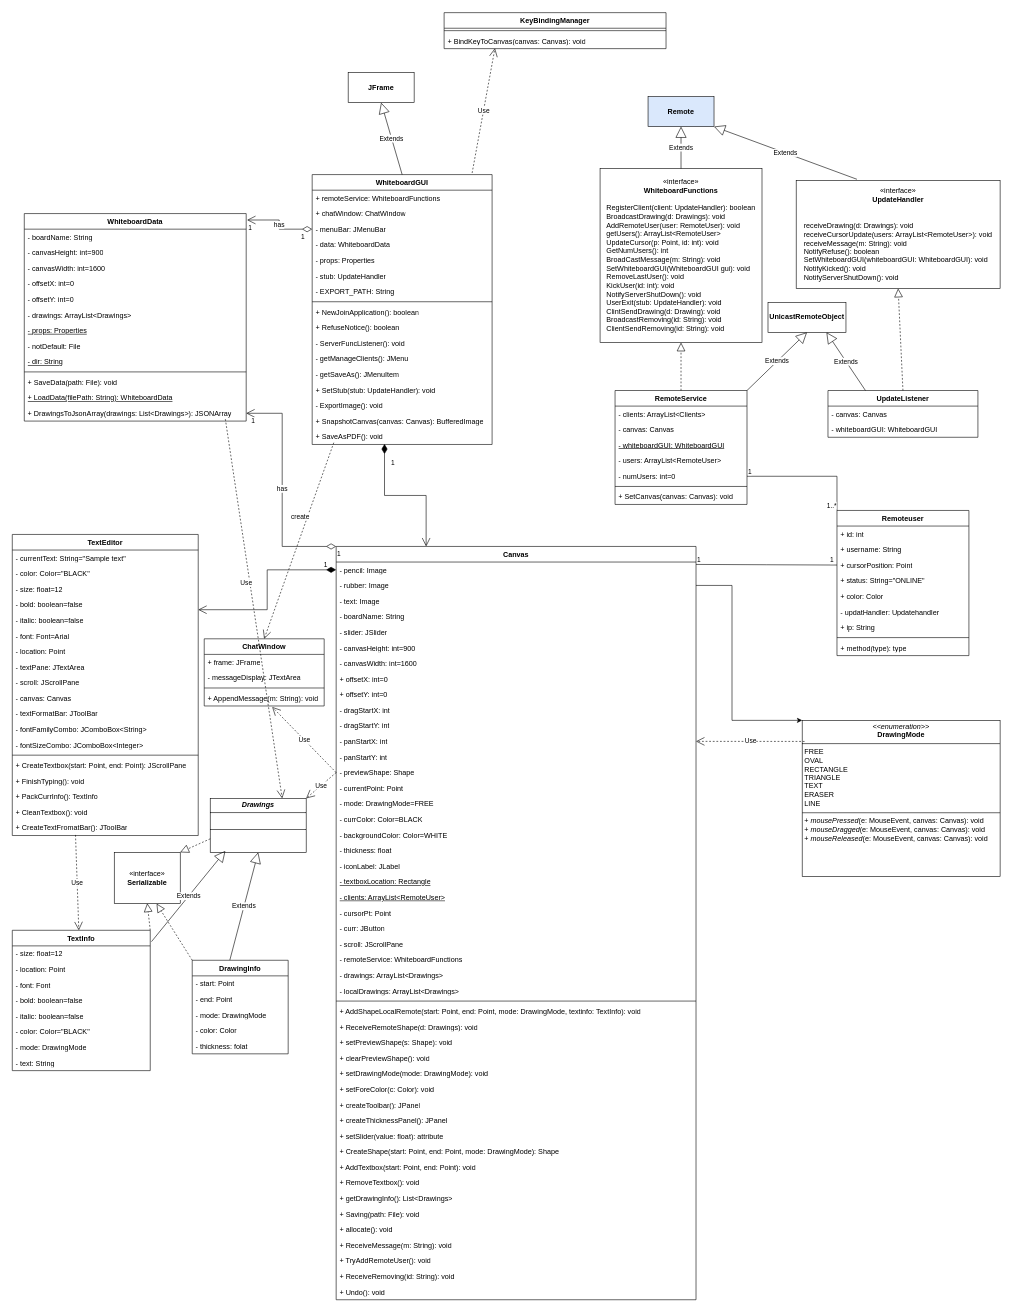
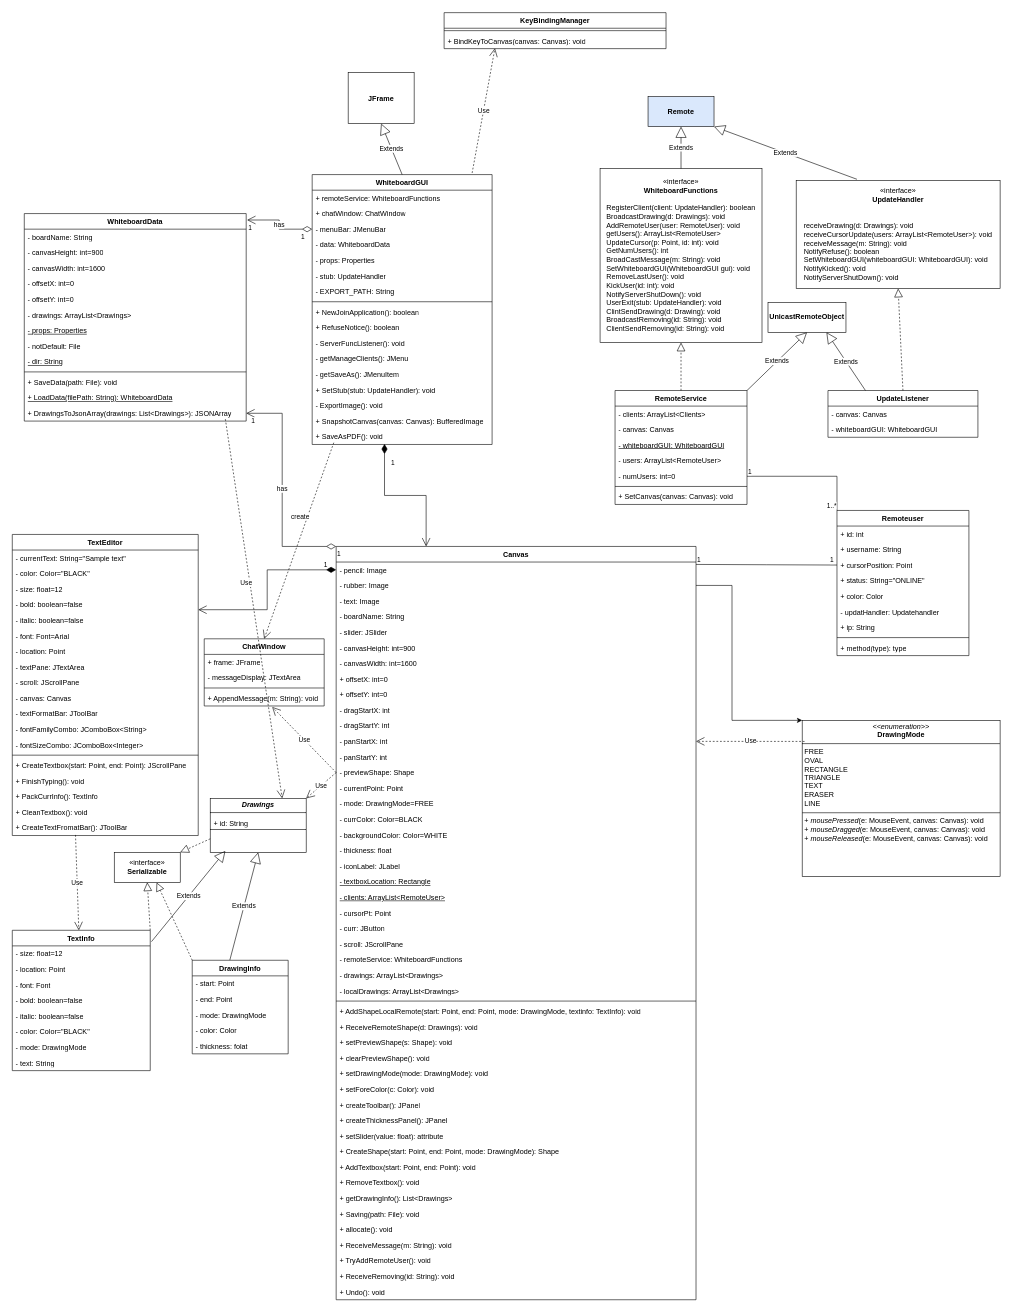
(381, 87) -> (381, 98)
none -> (240, 823)
(147, 878) -> (147, 867)
